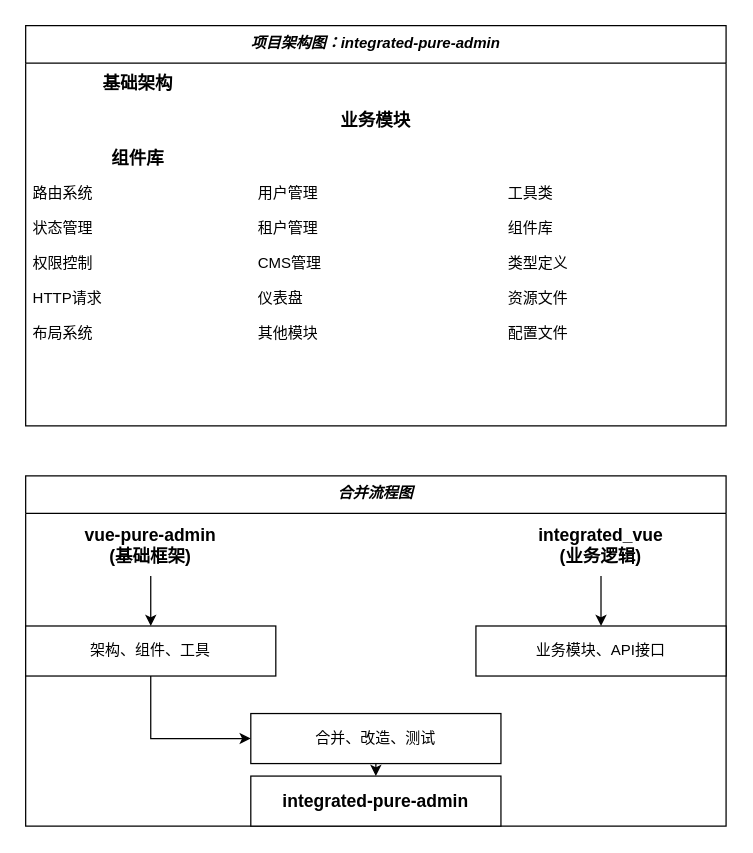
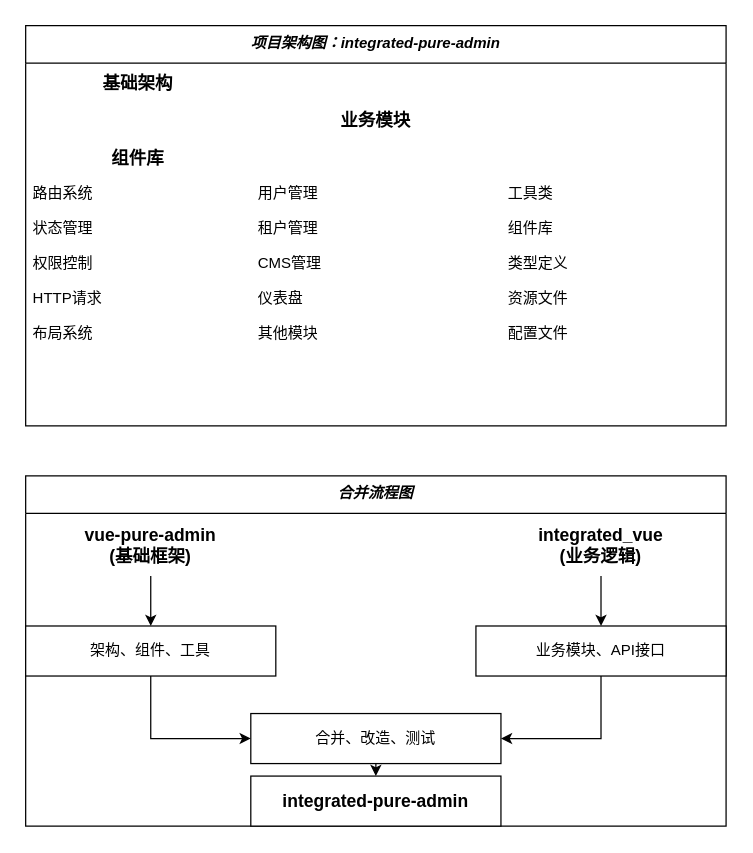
none -> (586, 738)
